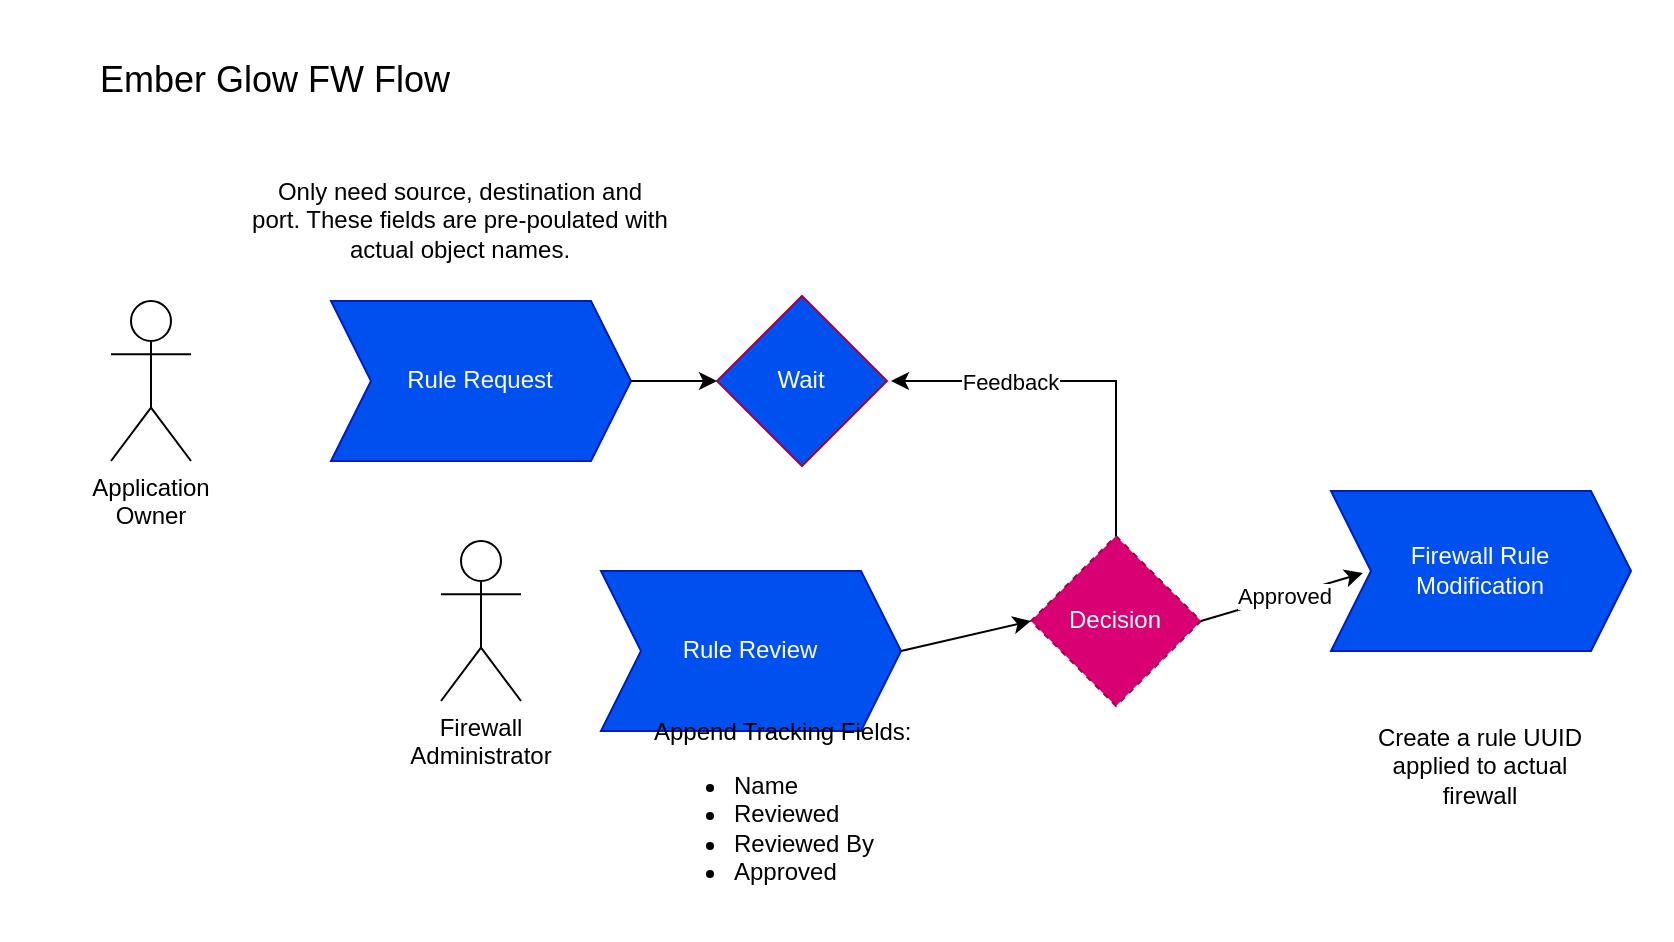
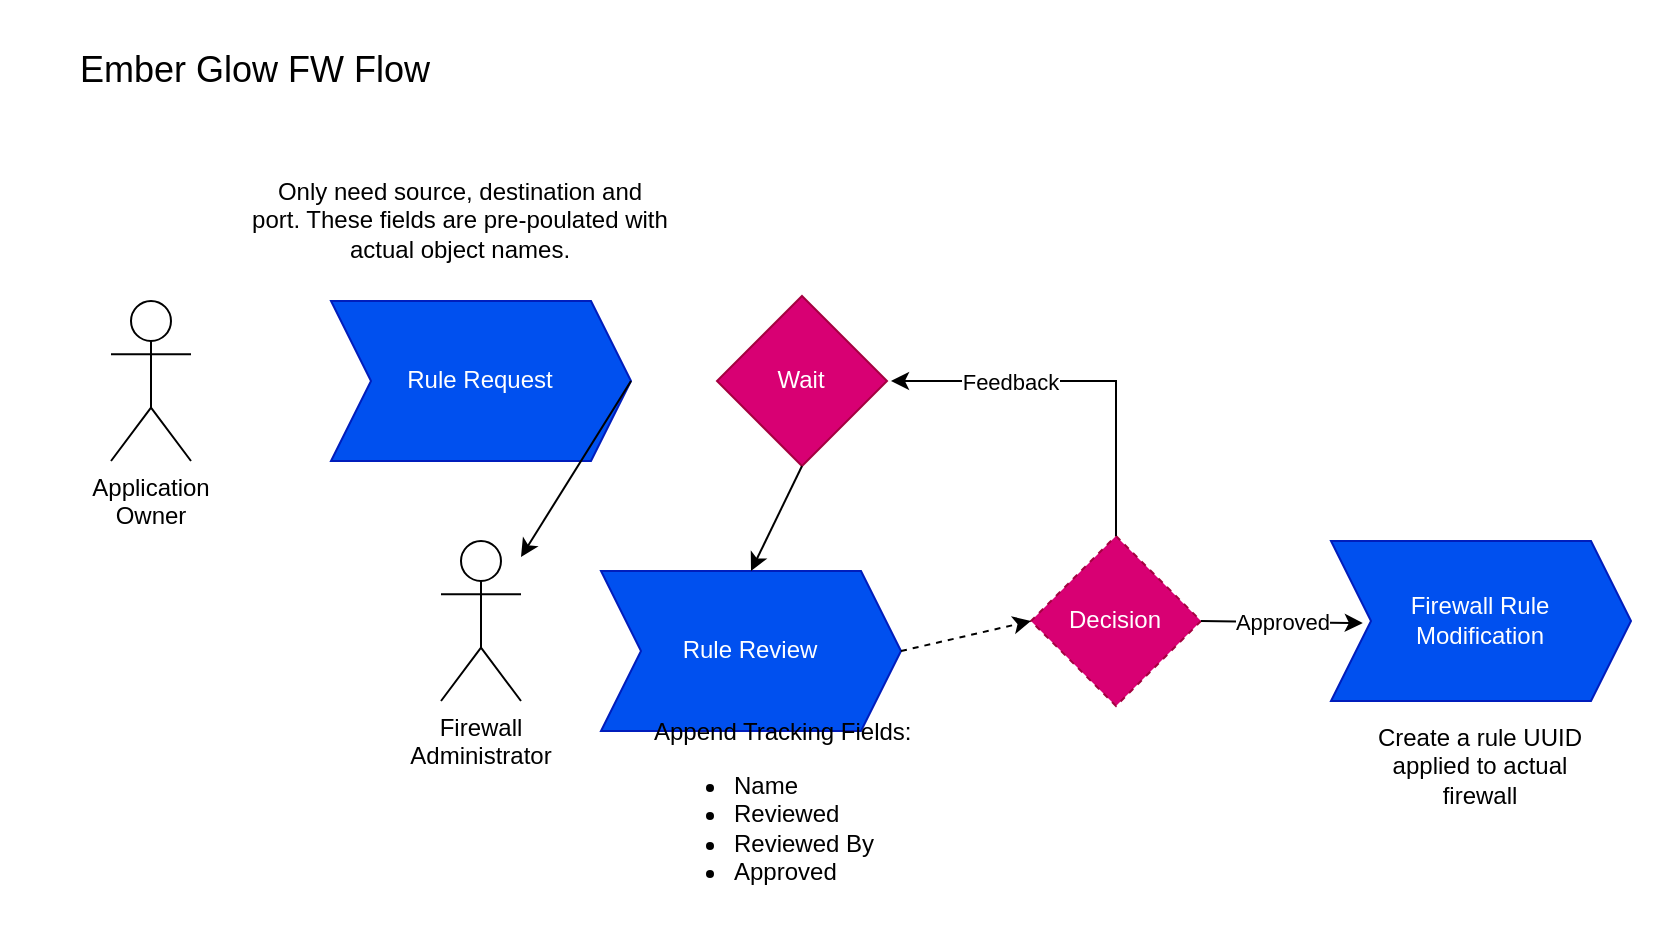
(276, 81) -> (256, 71)
(667, 381) -> (579, 464)
(802, 381) -> (802, 381)
none -> (780, 512)
(1481, 571) -> (1481, 621)
(960, 637) -> (960, 637)
